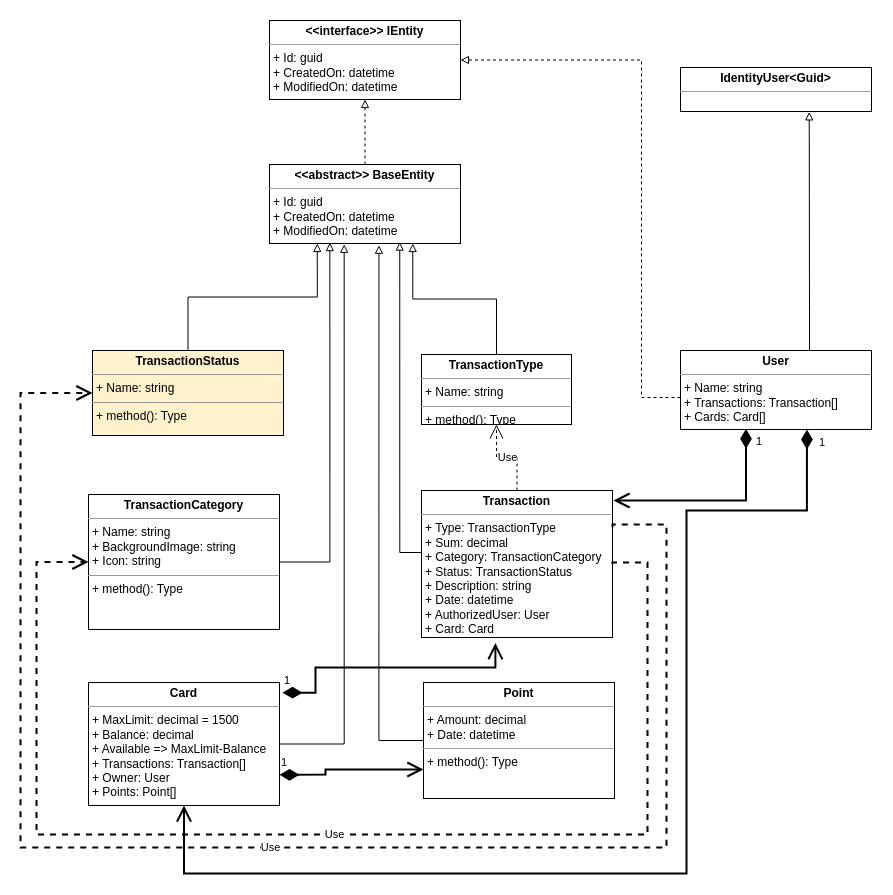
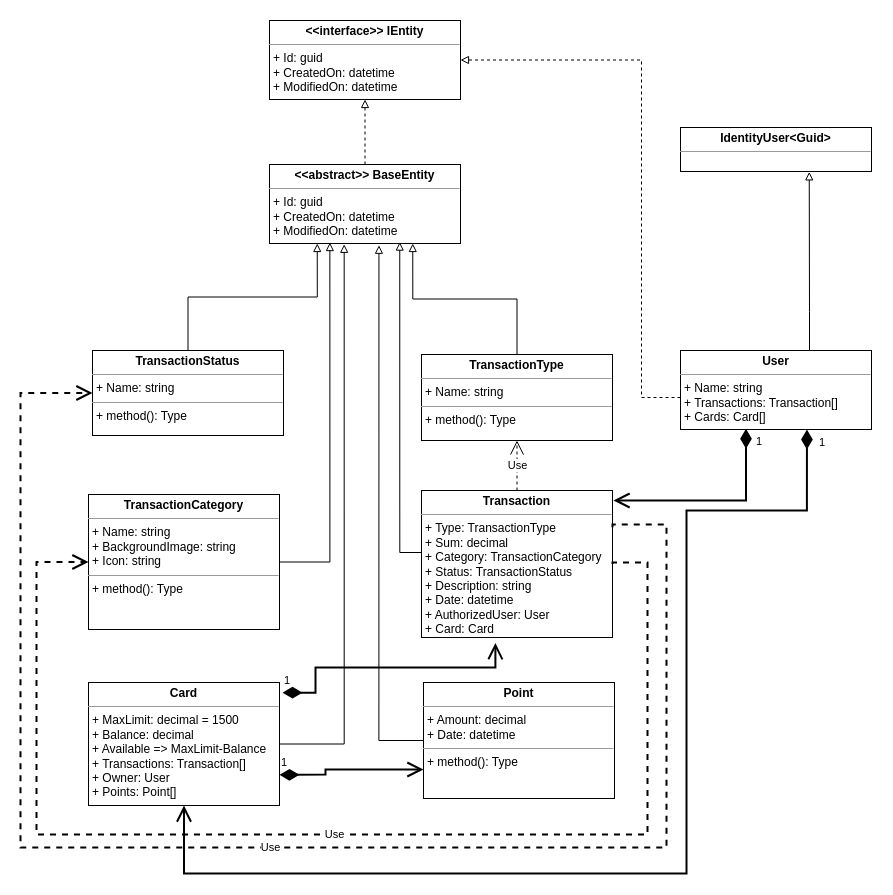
(776, 90) -> (776, 150)
(497, 390) -> (517, 398)
(188, 393) -> (188, 393)
